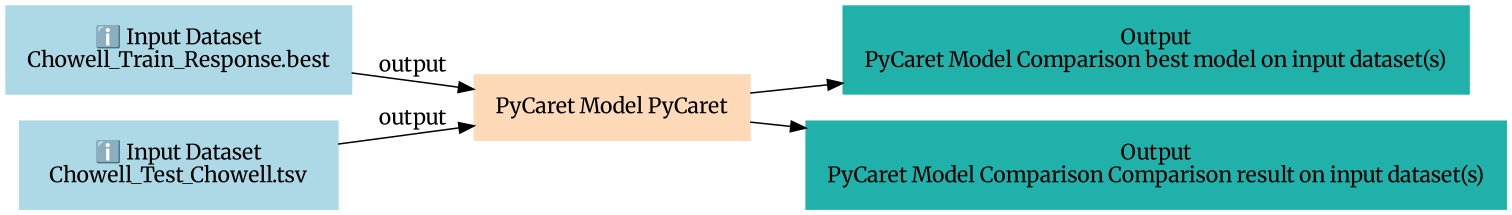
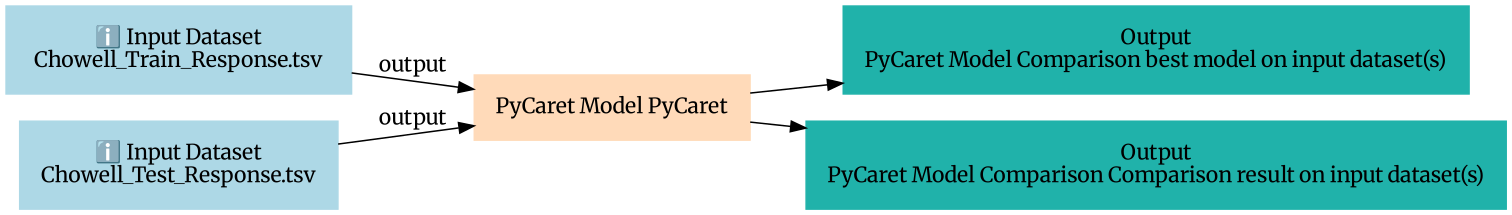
(179, 50) -> (179, 50)
(179, 165) -> (179, 165)
